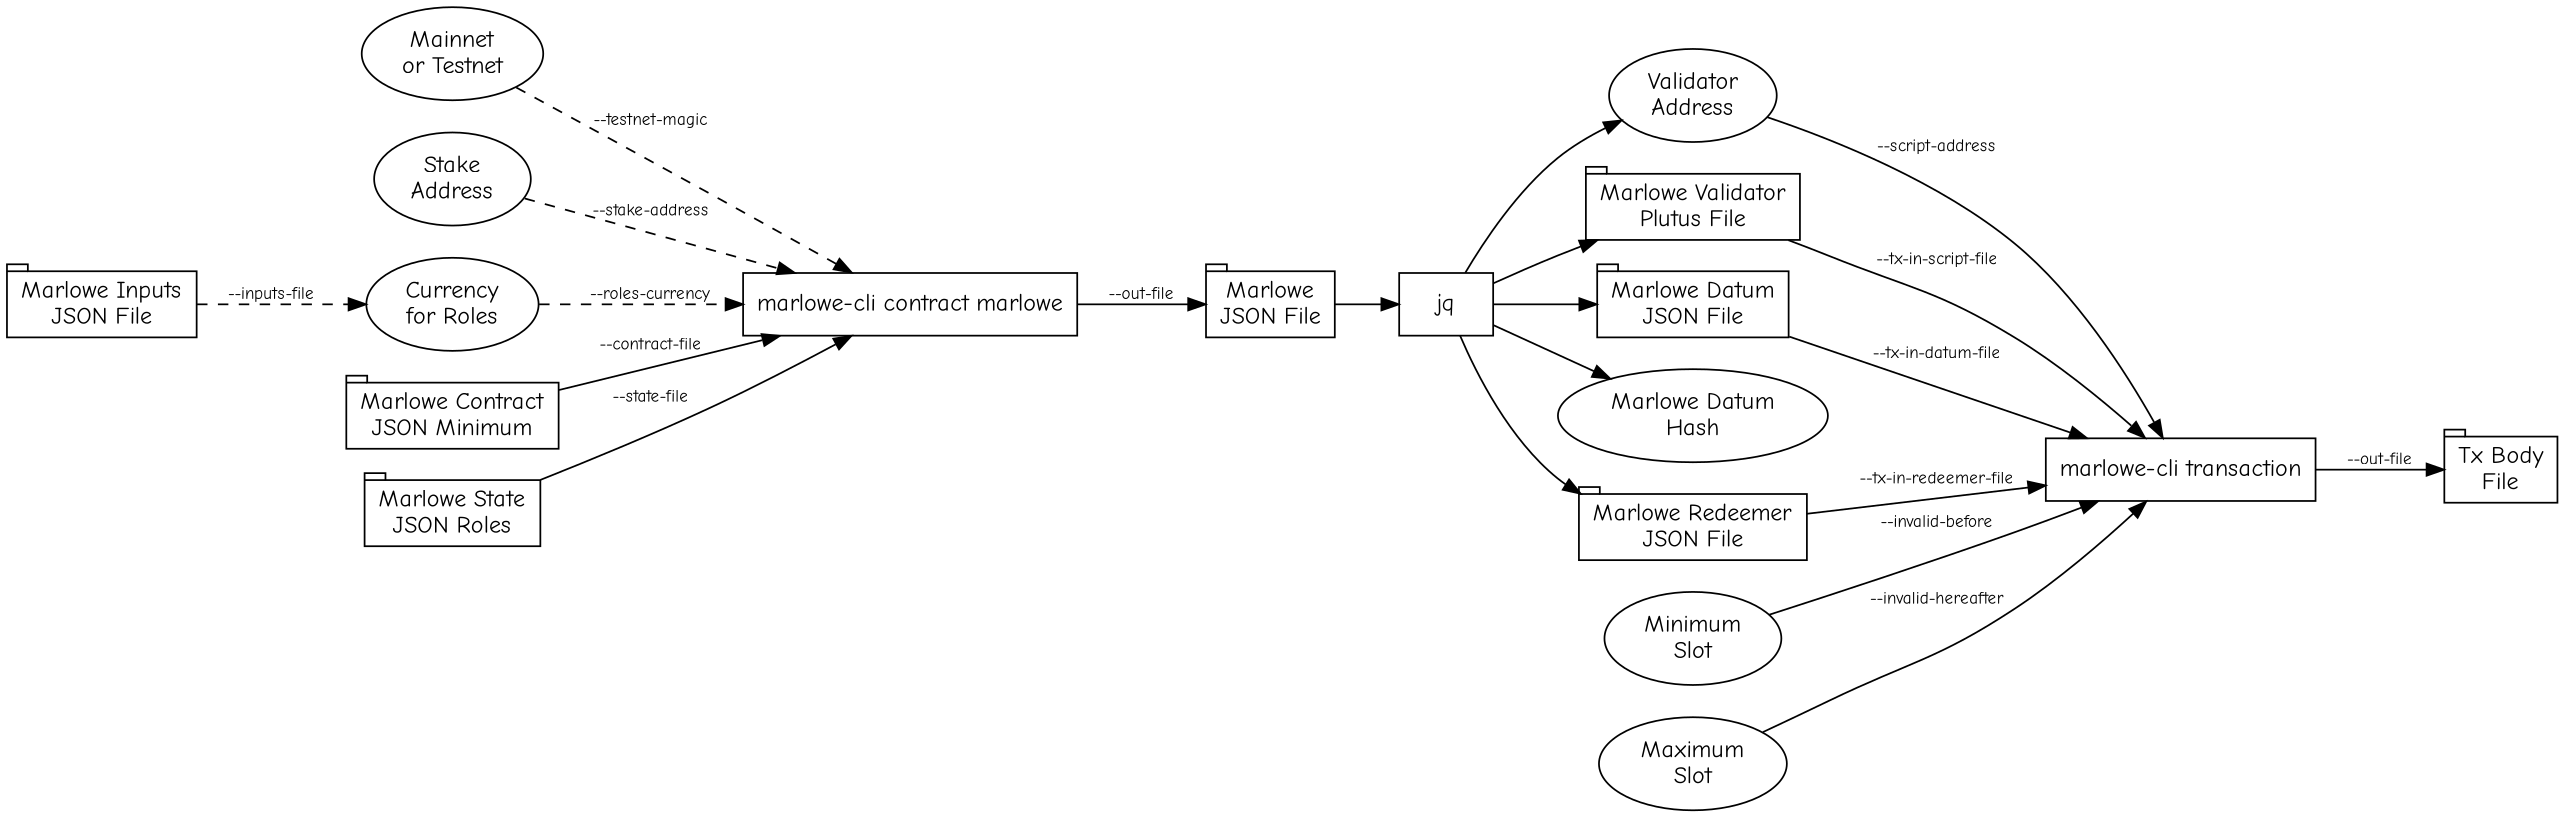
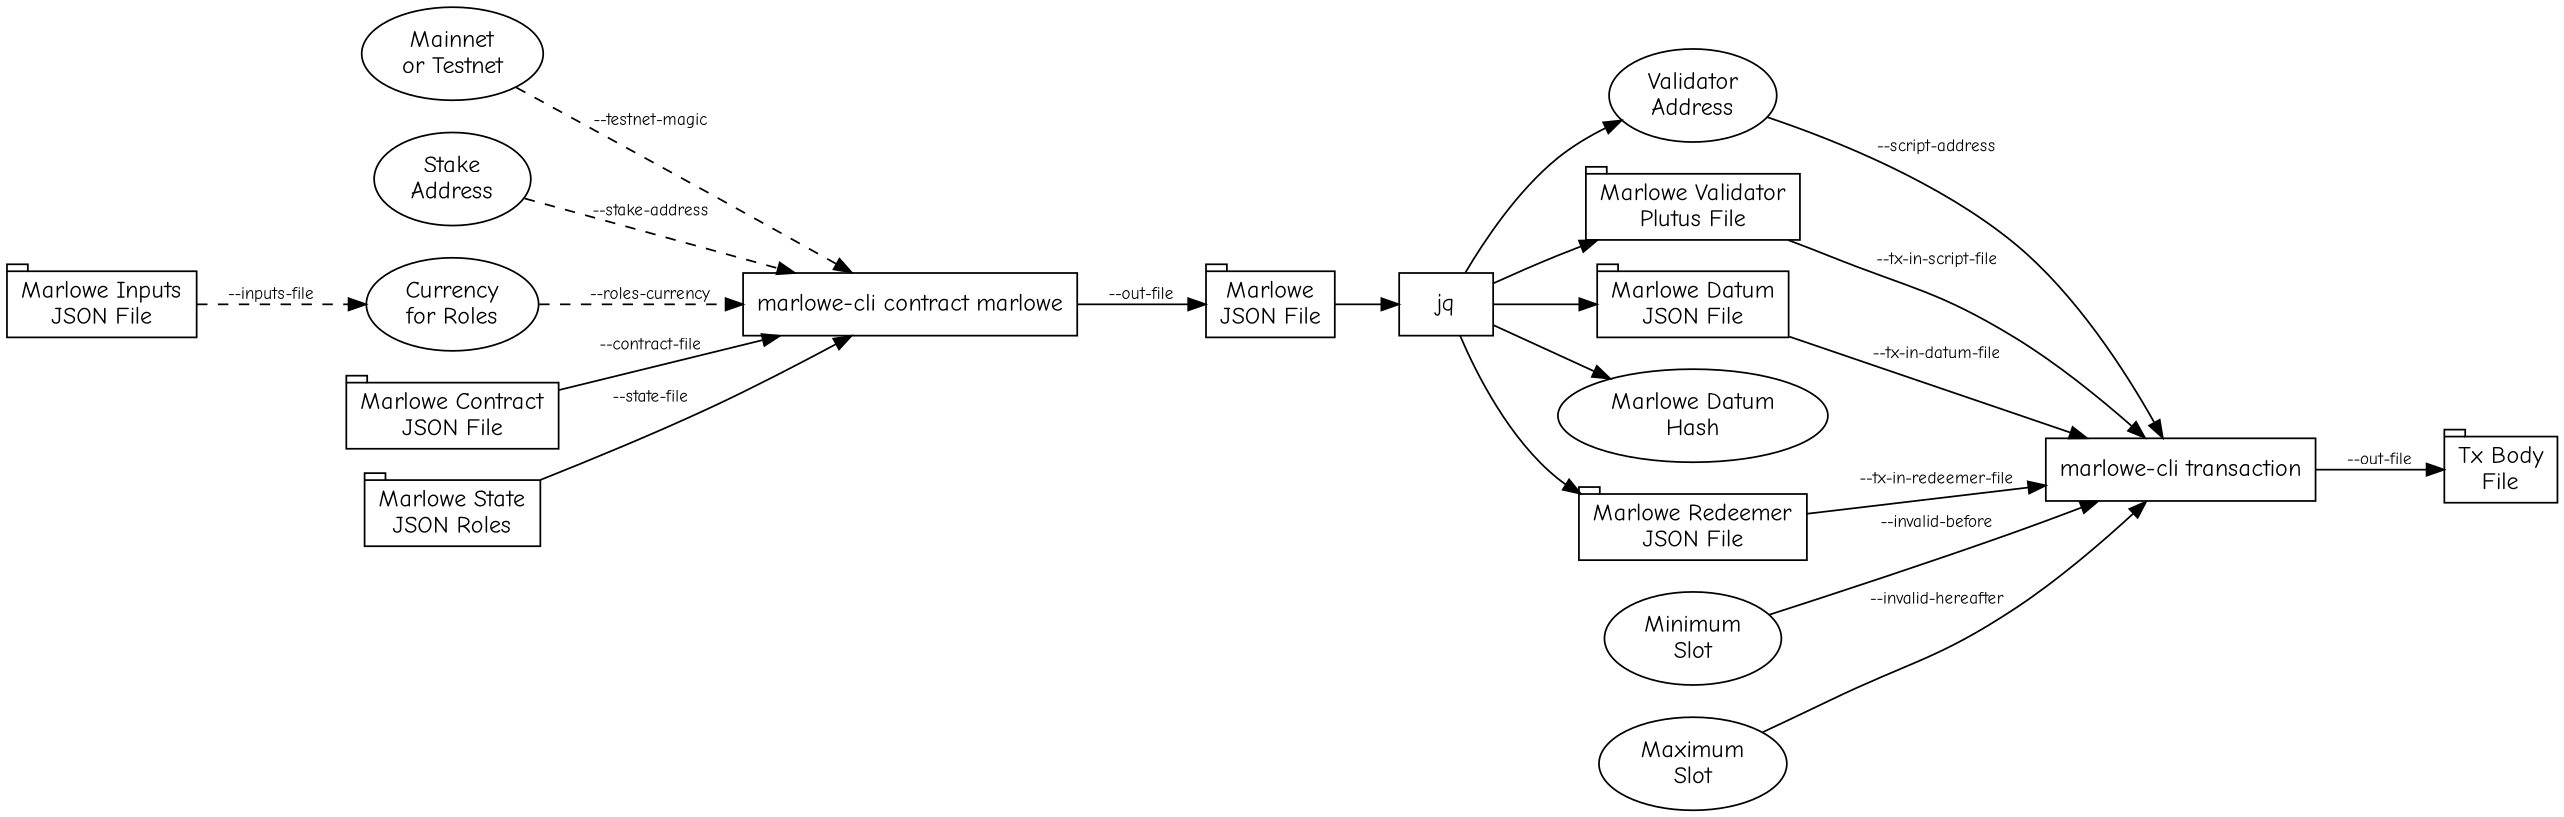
(452, 416) -> (452, 416)
